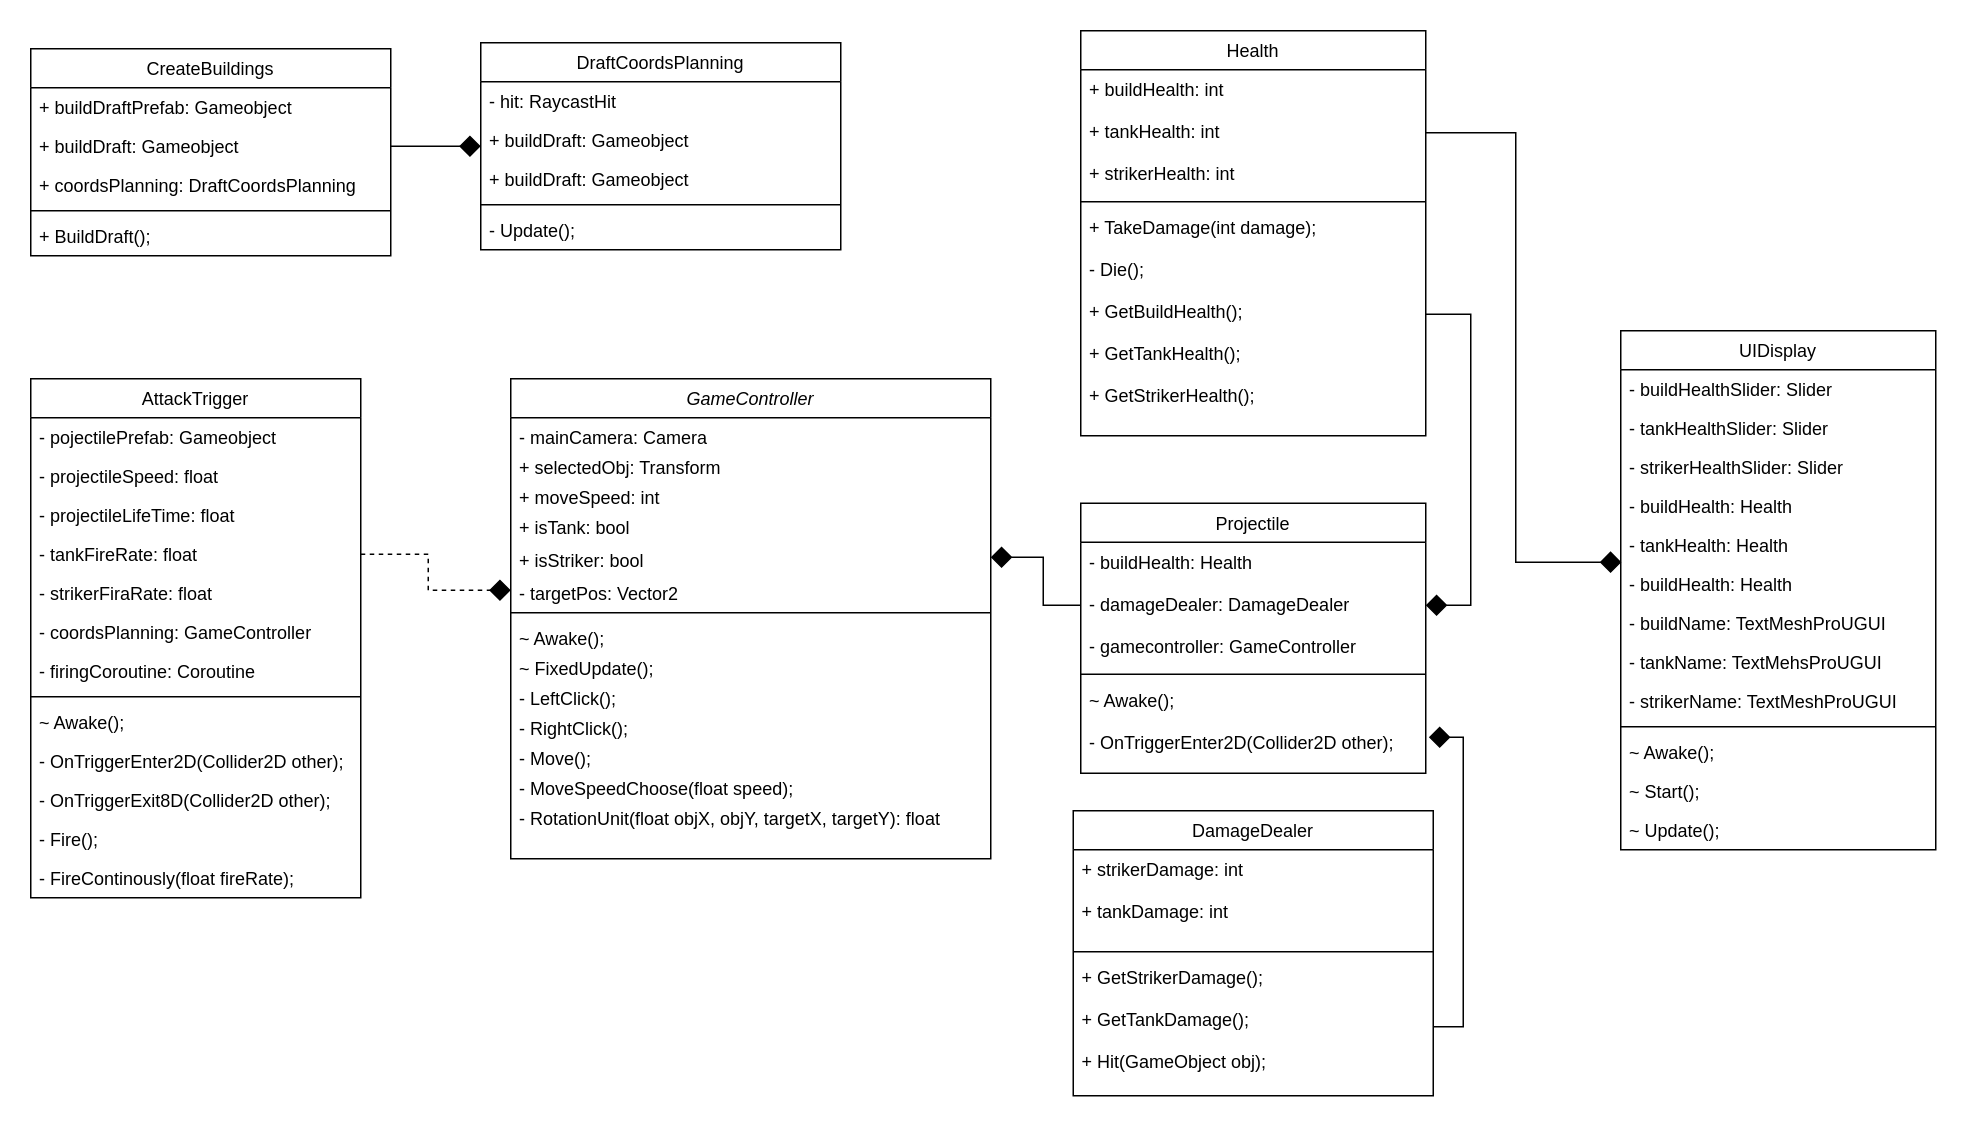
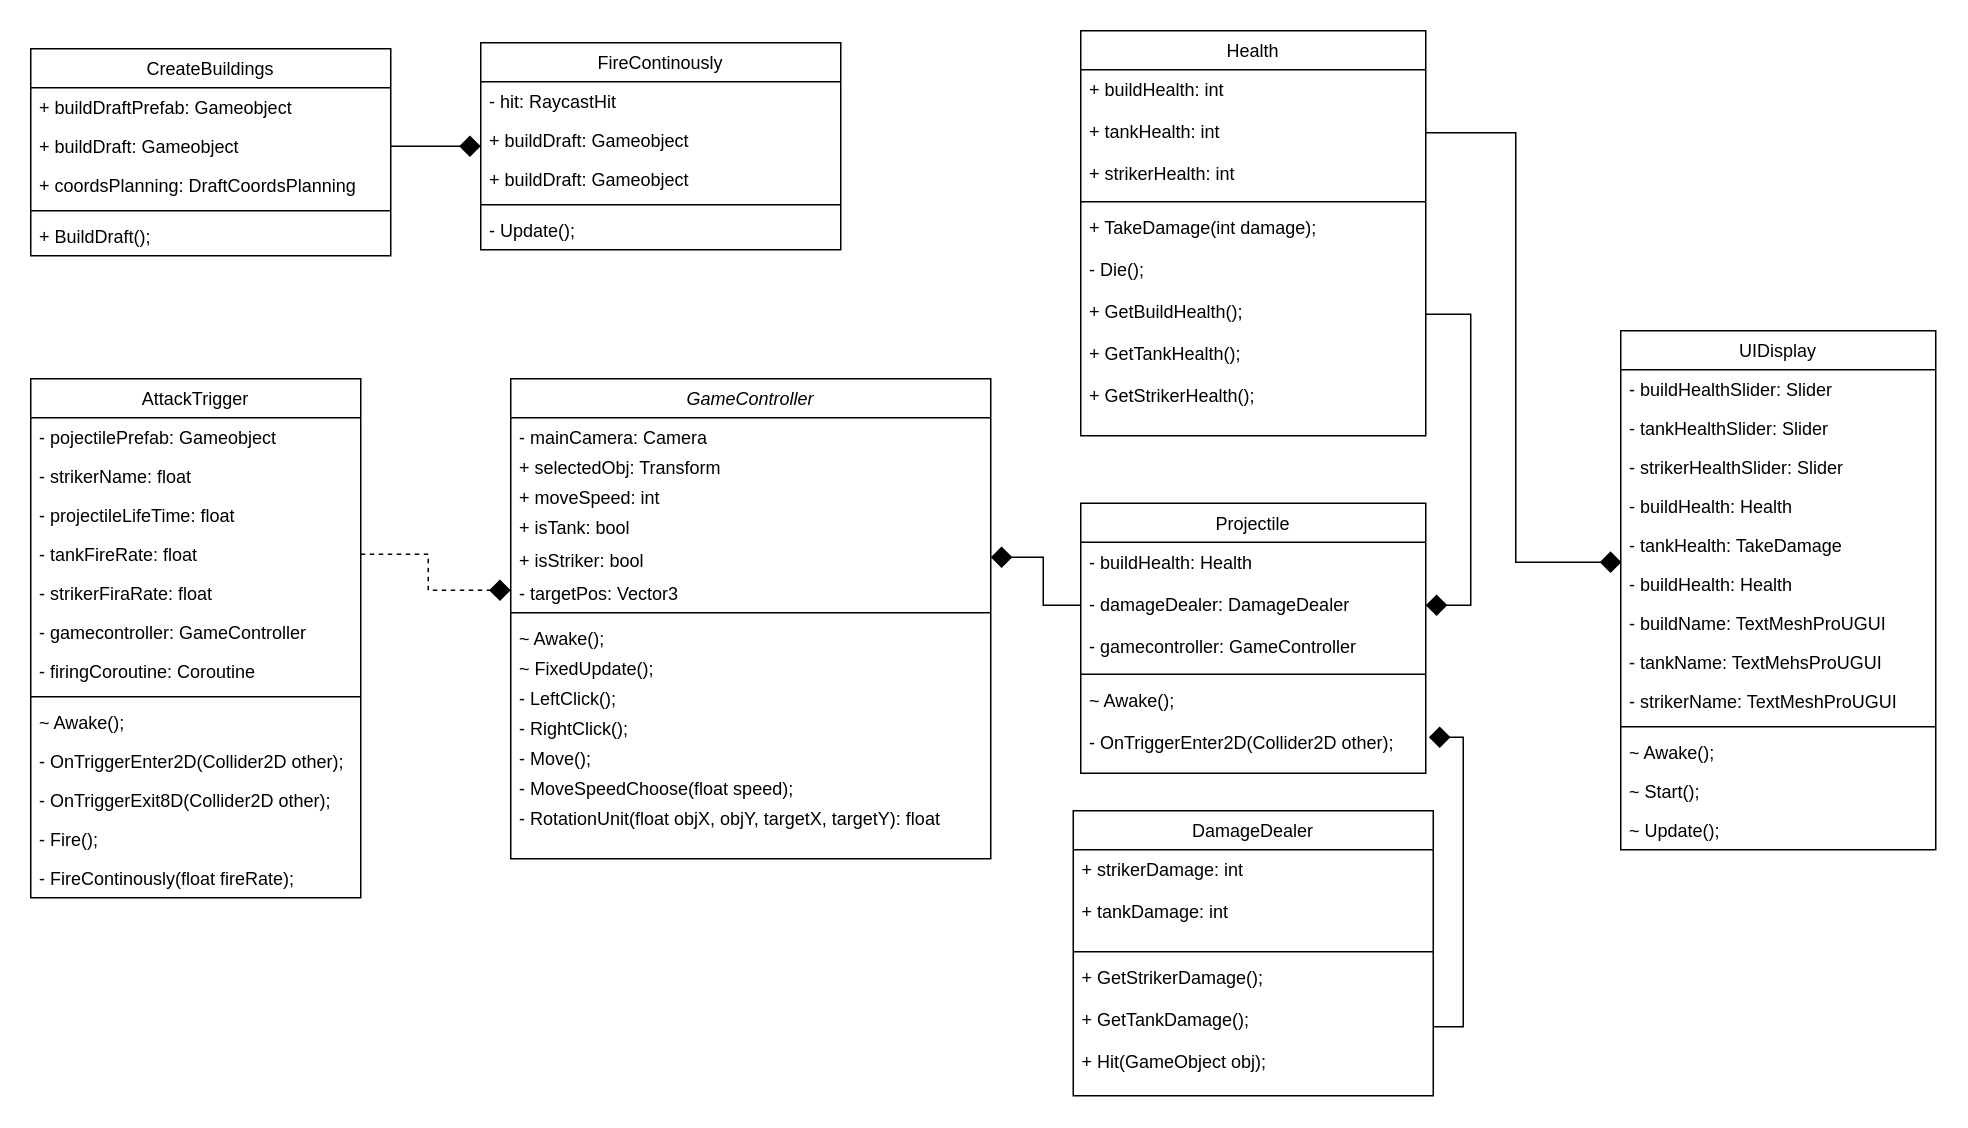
(660, 63) -> (660, 63)
(146, 477) -> (128, 477)
(1718, 546) -> (1741, 546)
(613, 594) -> (613, 594)
(184, 633) -> (184, 633)
